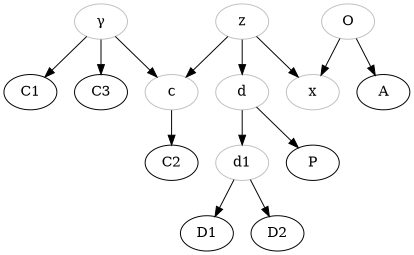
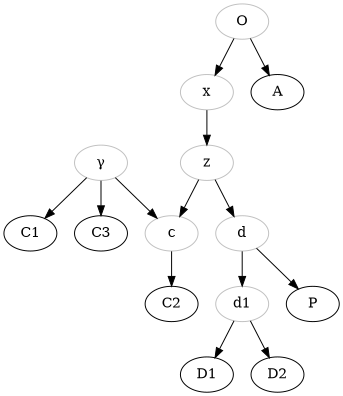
(274, 53) -> (207, 123)
